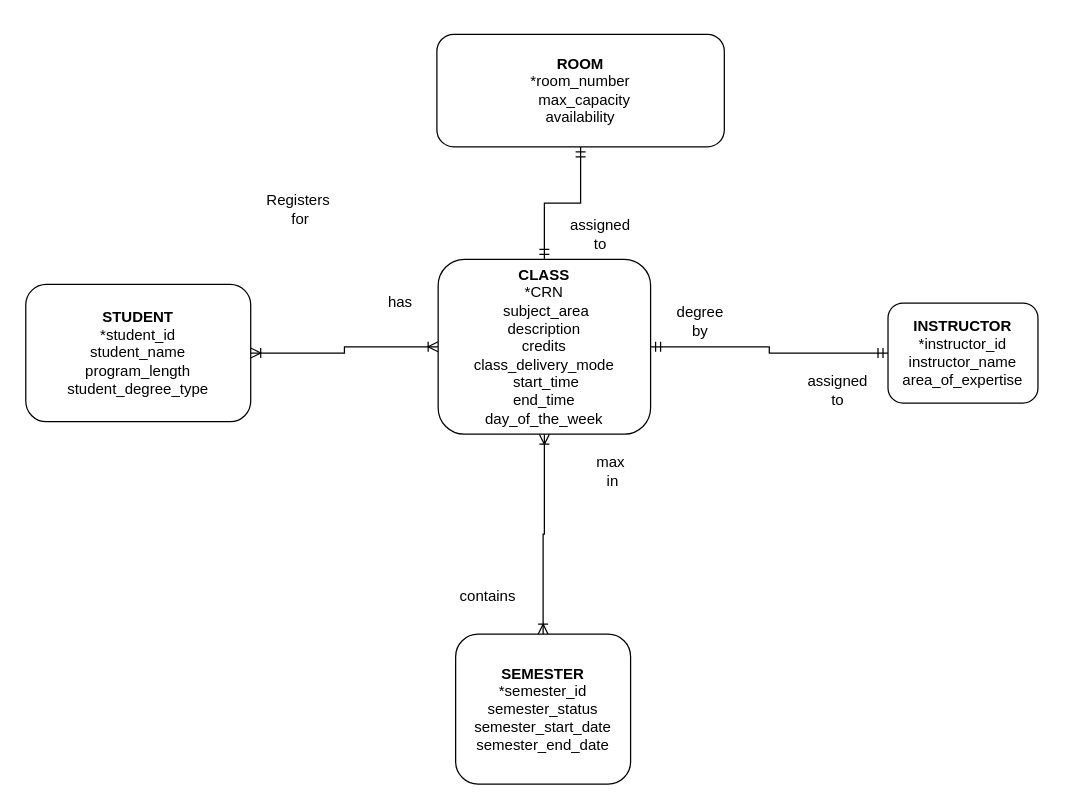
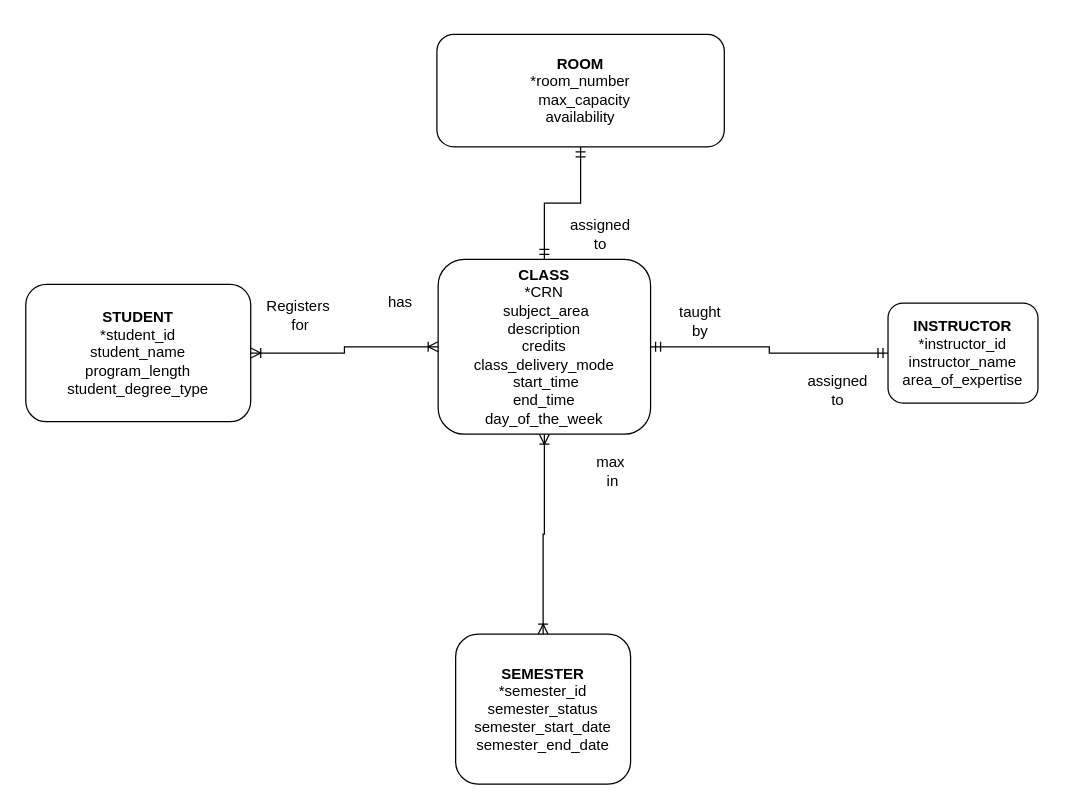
(301, 209) -> (301, 316)
(701, 322) -> (701, 322)
(488, 597) -> none
